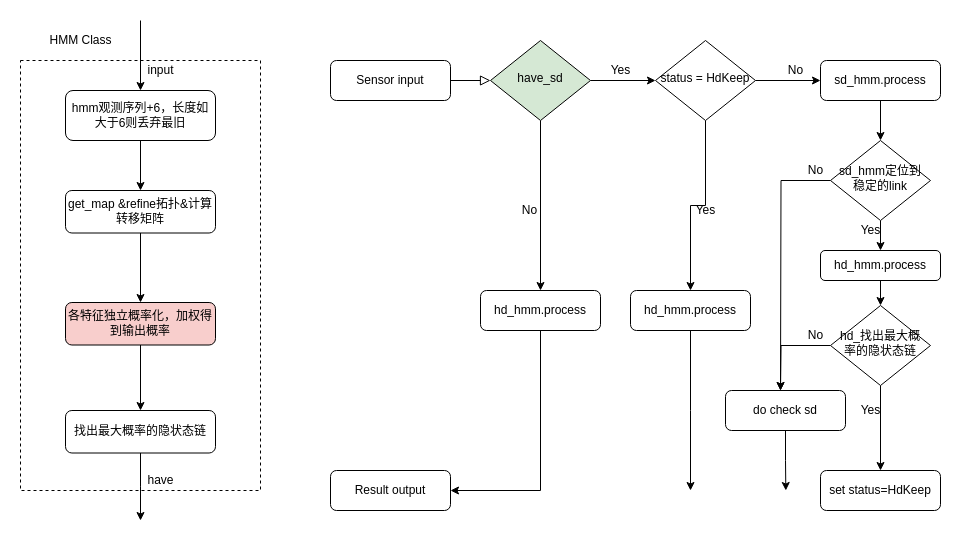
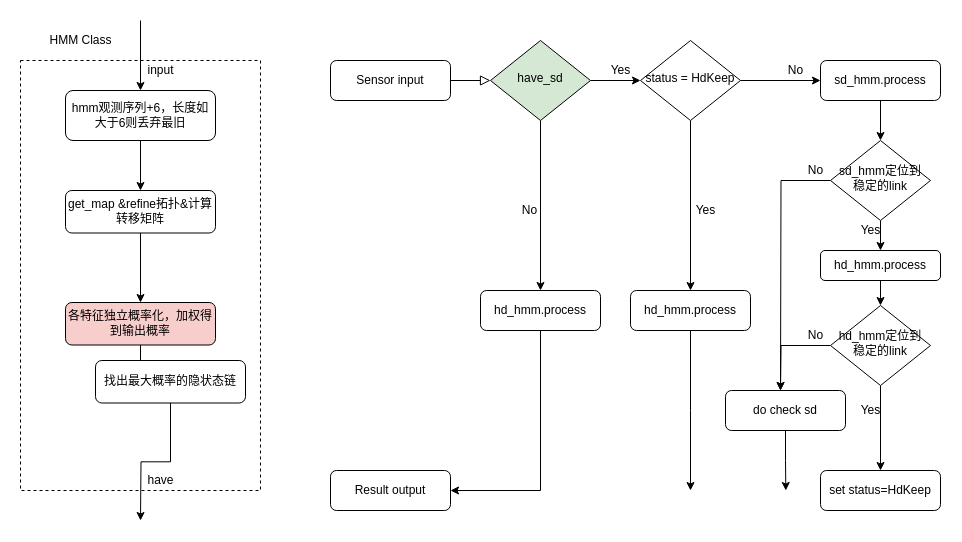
(706, 81) -> (691, 81)
(881, 344) -> (881, 344)
(141, 432) -> (171, 382)
